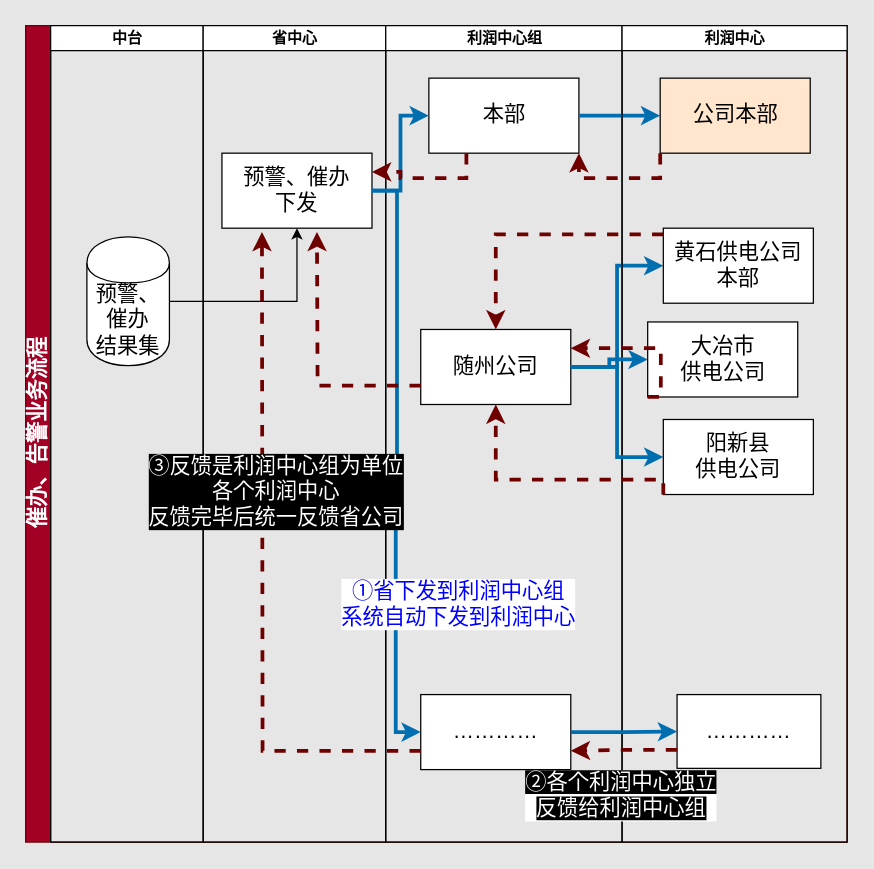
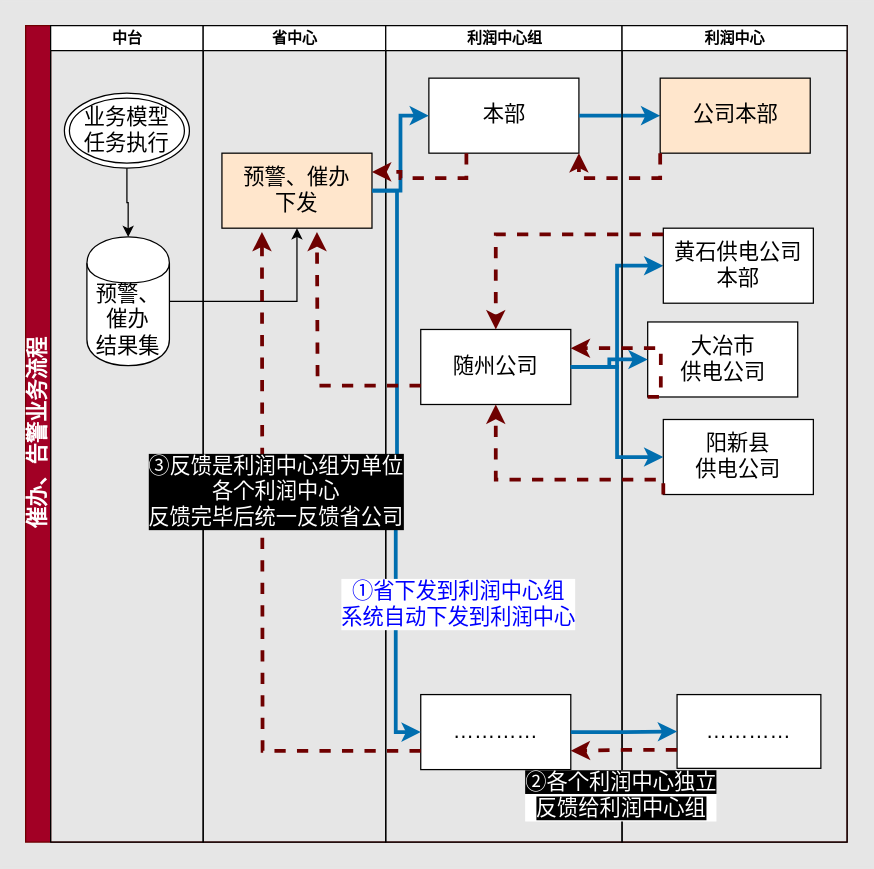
none -> (127, 131)
(297, 191) -> (297, 191)
none -> (127, 198)
